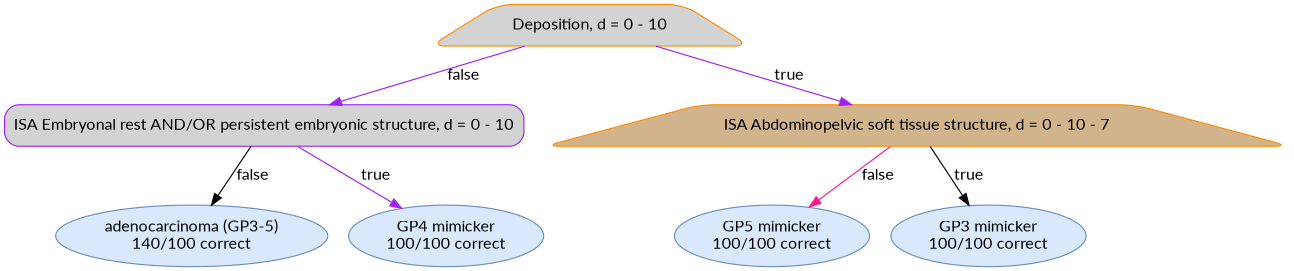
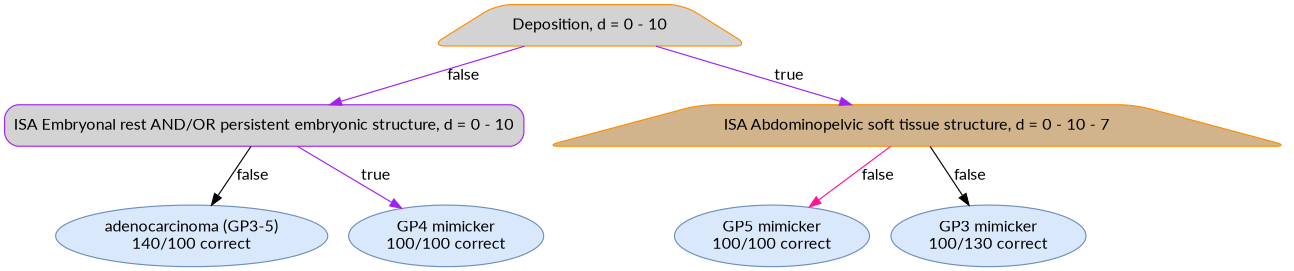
(969, 176) -> (970, 176)
(988, 244) -> (988, 244)
